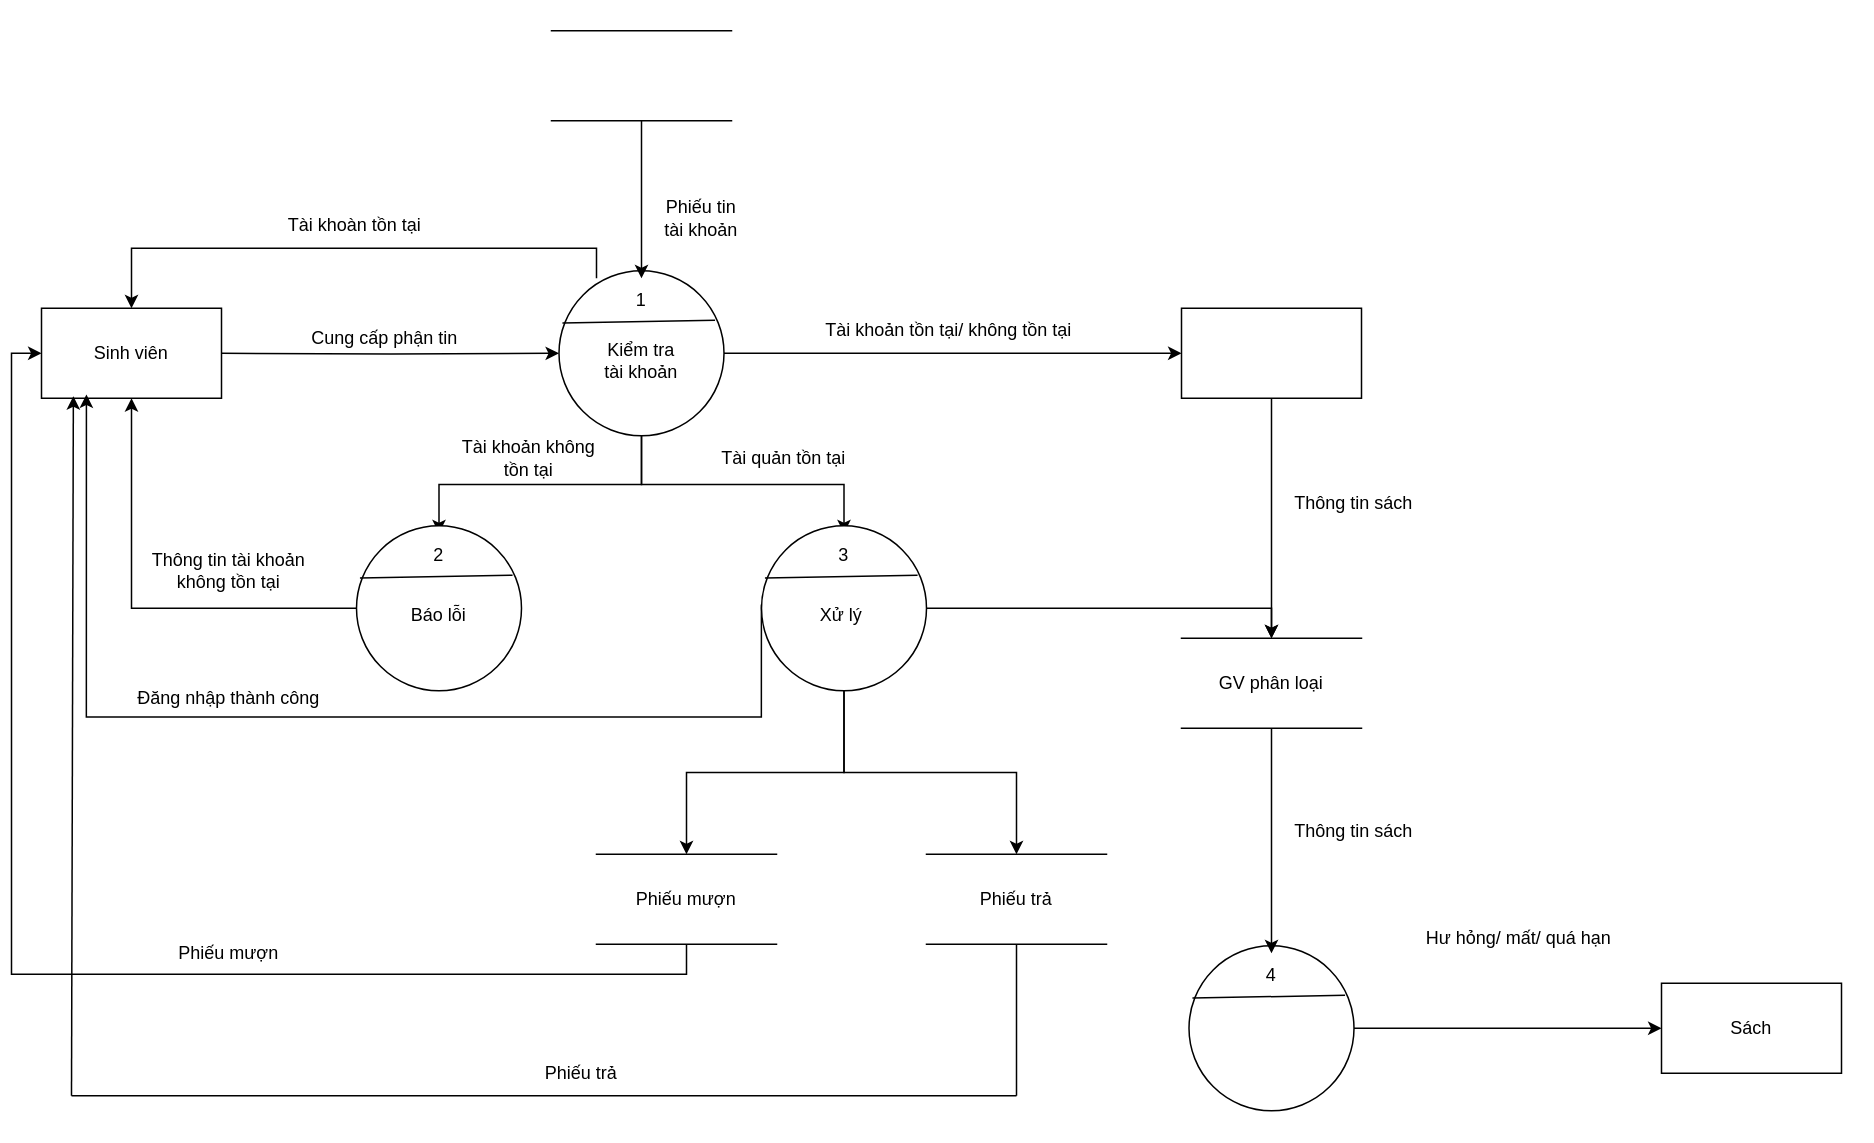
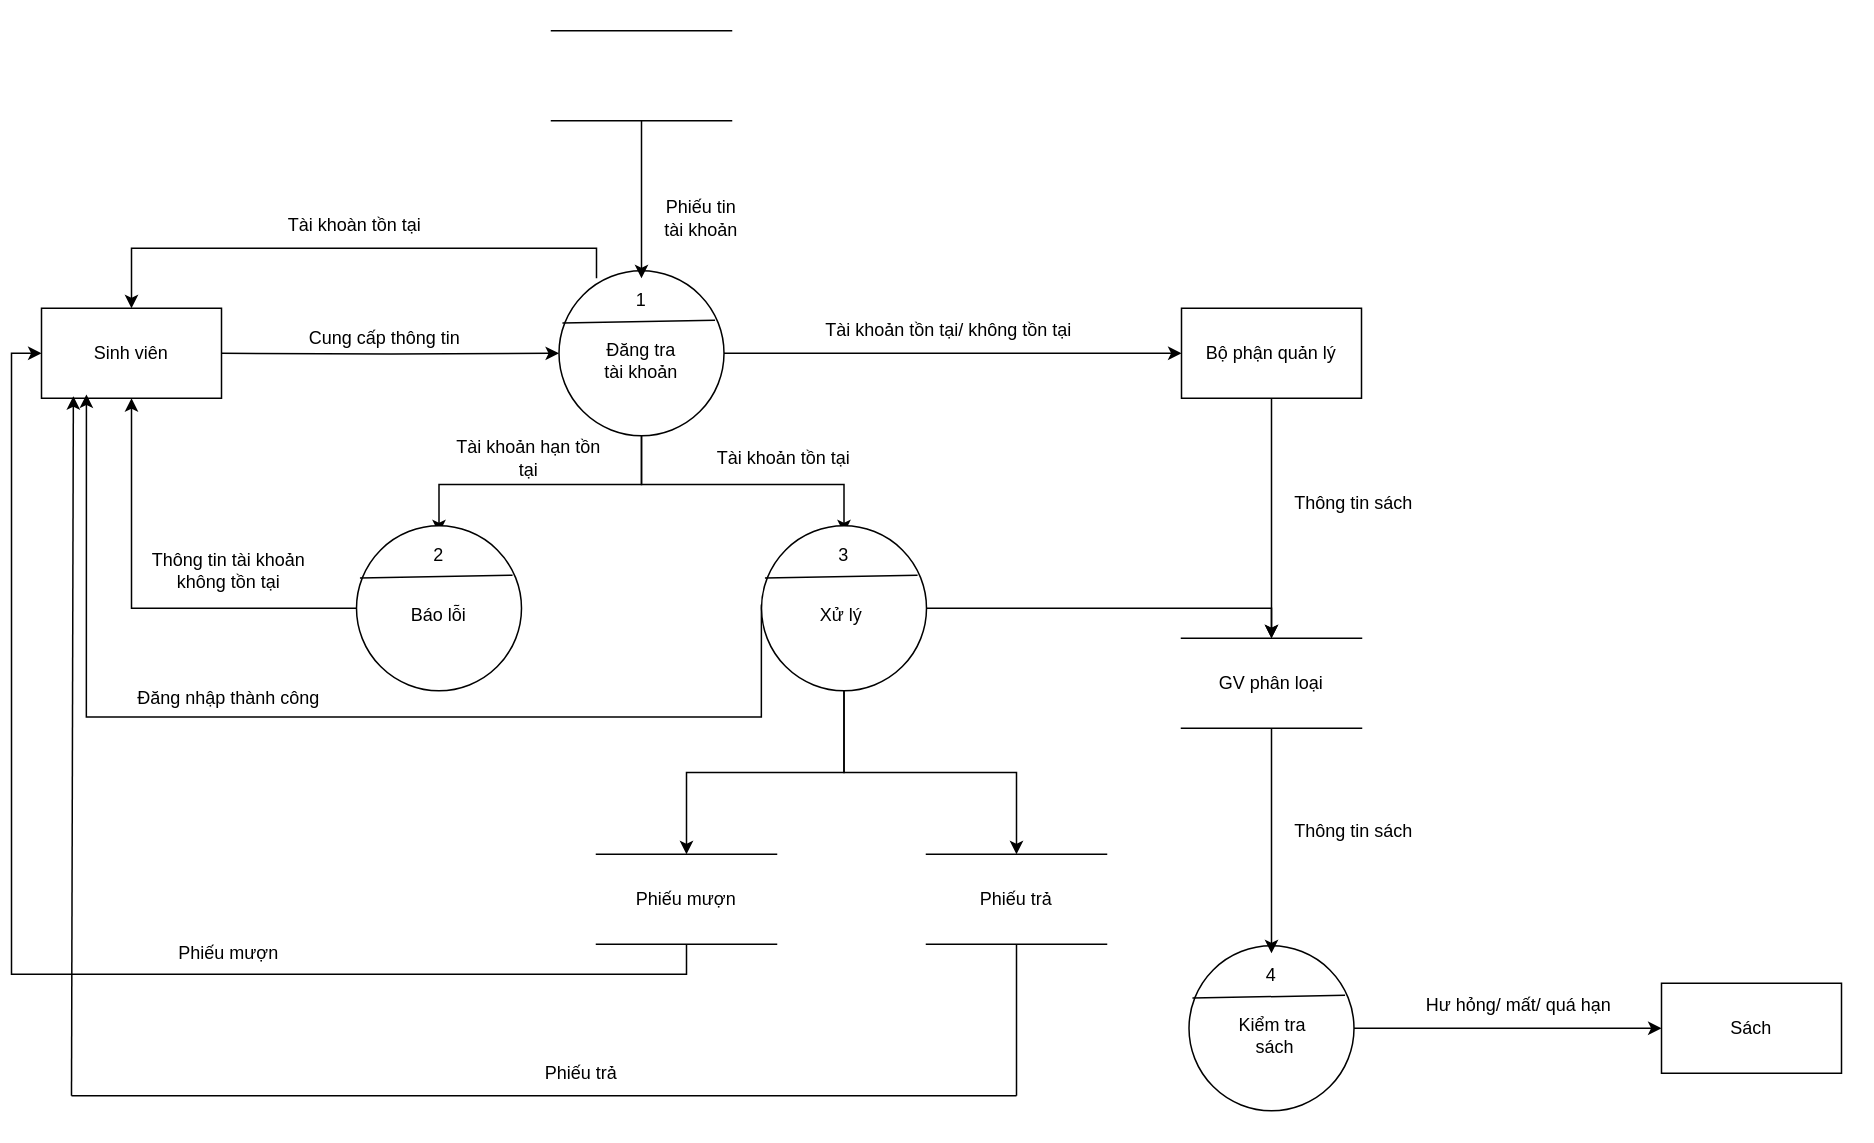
(385, 338) -> (385, 338)
none -> (1271, 353)
(641, 361) -> (641, 361)
(529, 458) -> (529, 458)
(784, 458) -> (784, 458)
(1519, 938) -> (1519, 1006)
none -> (1275, 1036)
